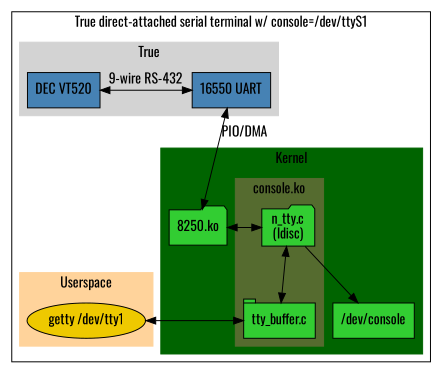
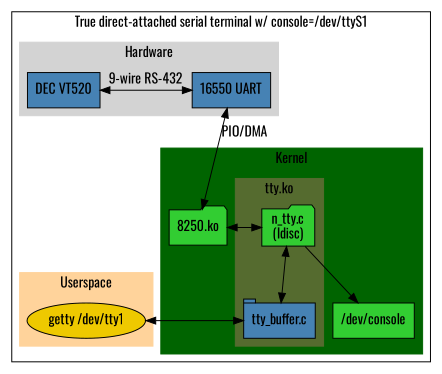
(149, 53) -> (149, 53)
(279, 190) -> (279, 190)
(279, 321) -> (279, 321)
